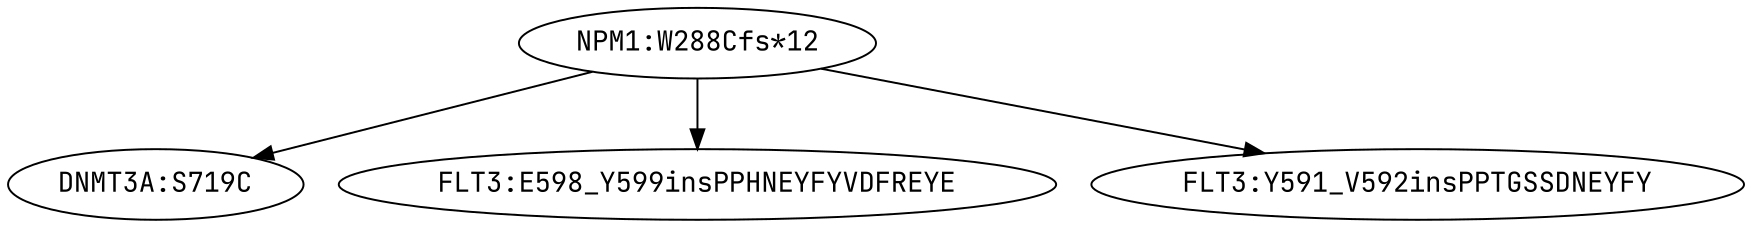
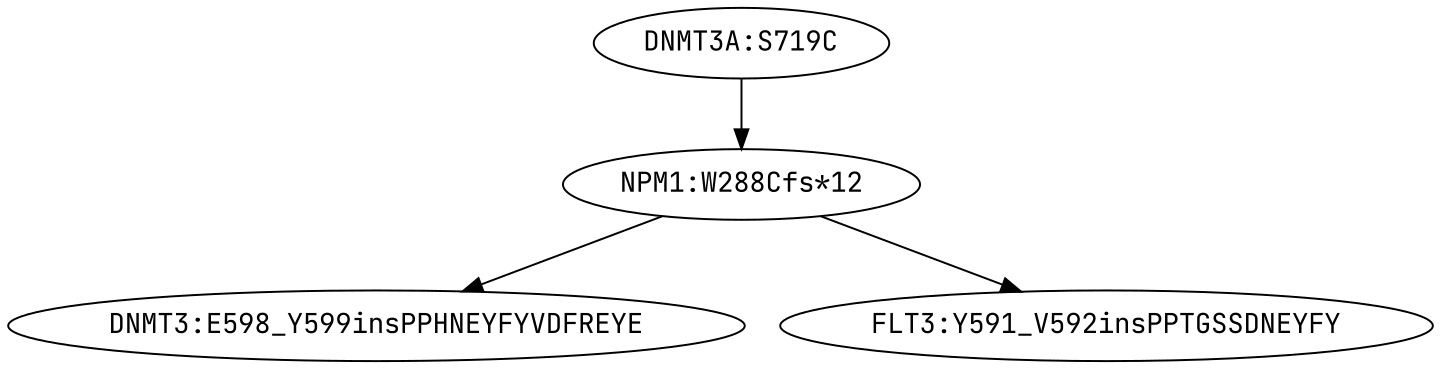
(432, 112) -> (741, 104)
(697, 184) -> (376, 326)
